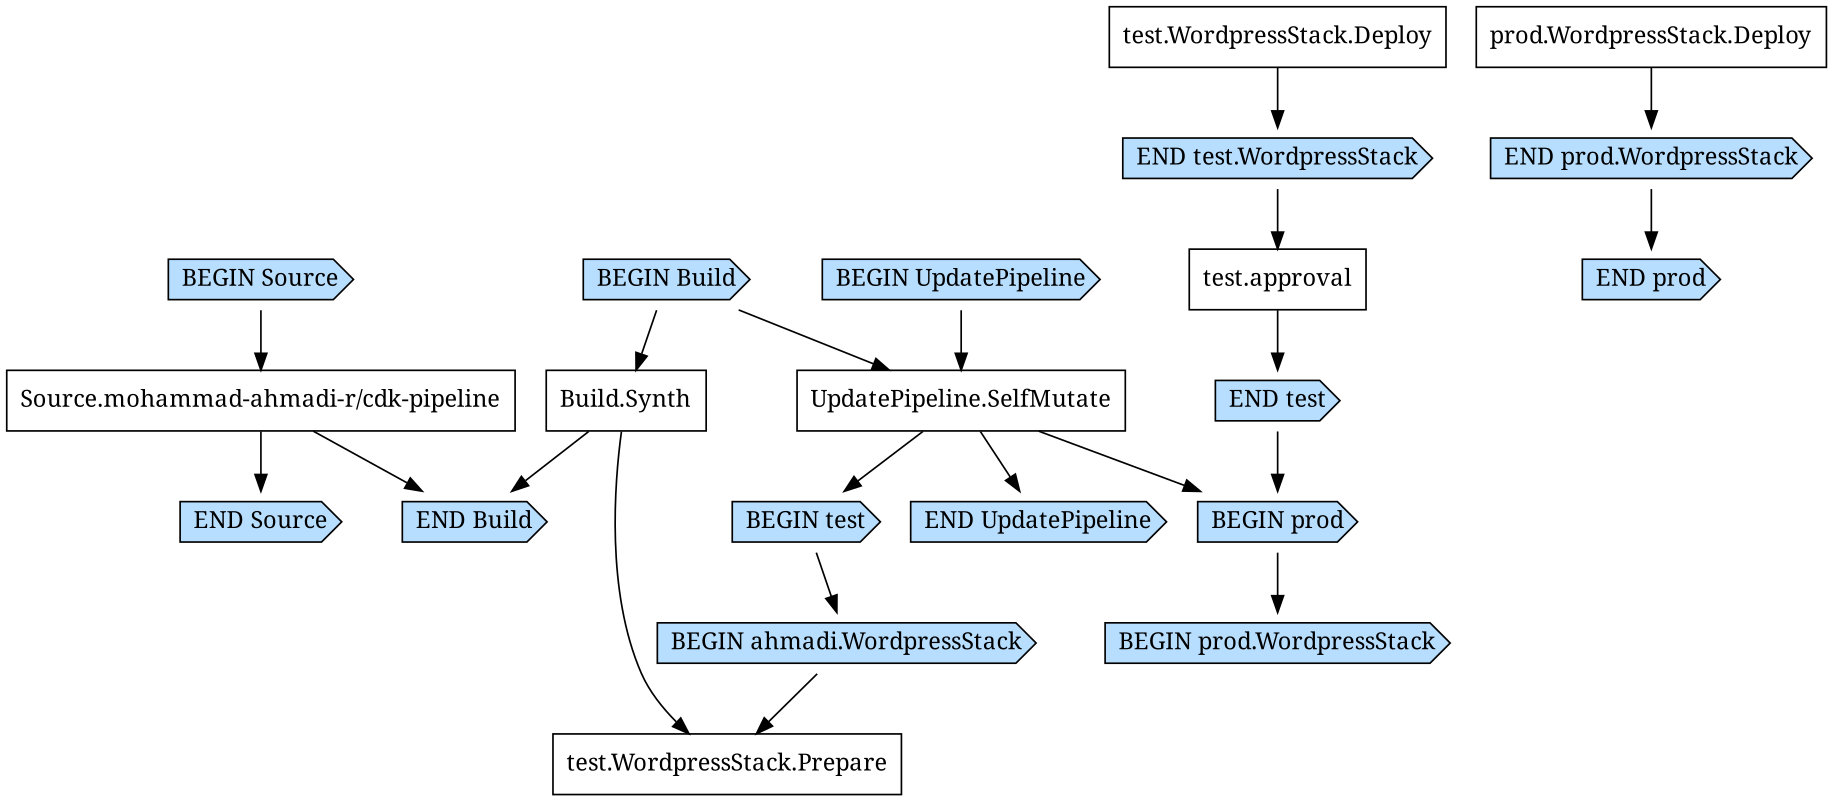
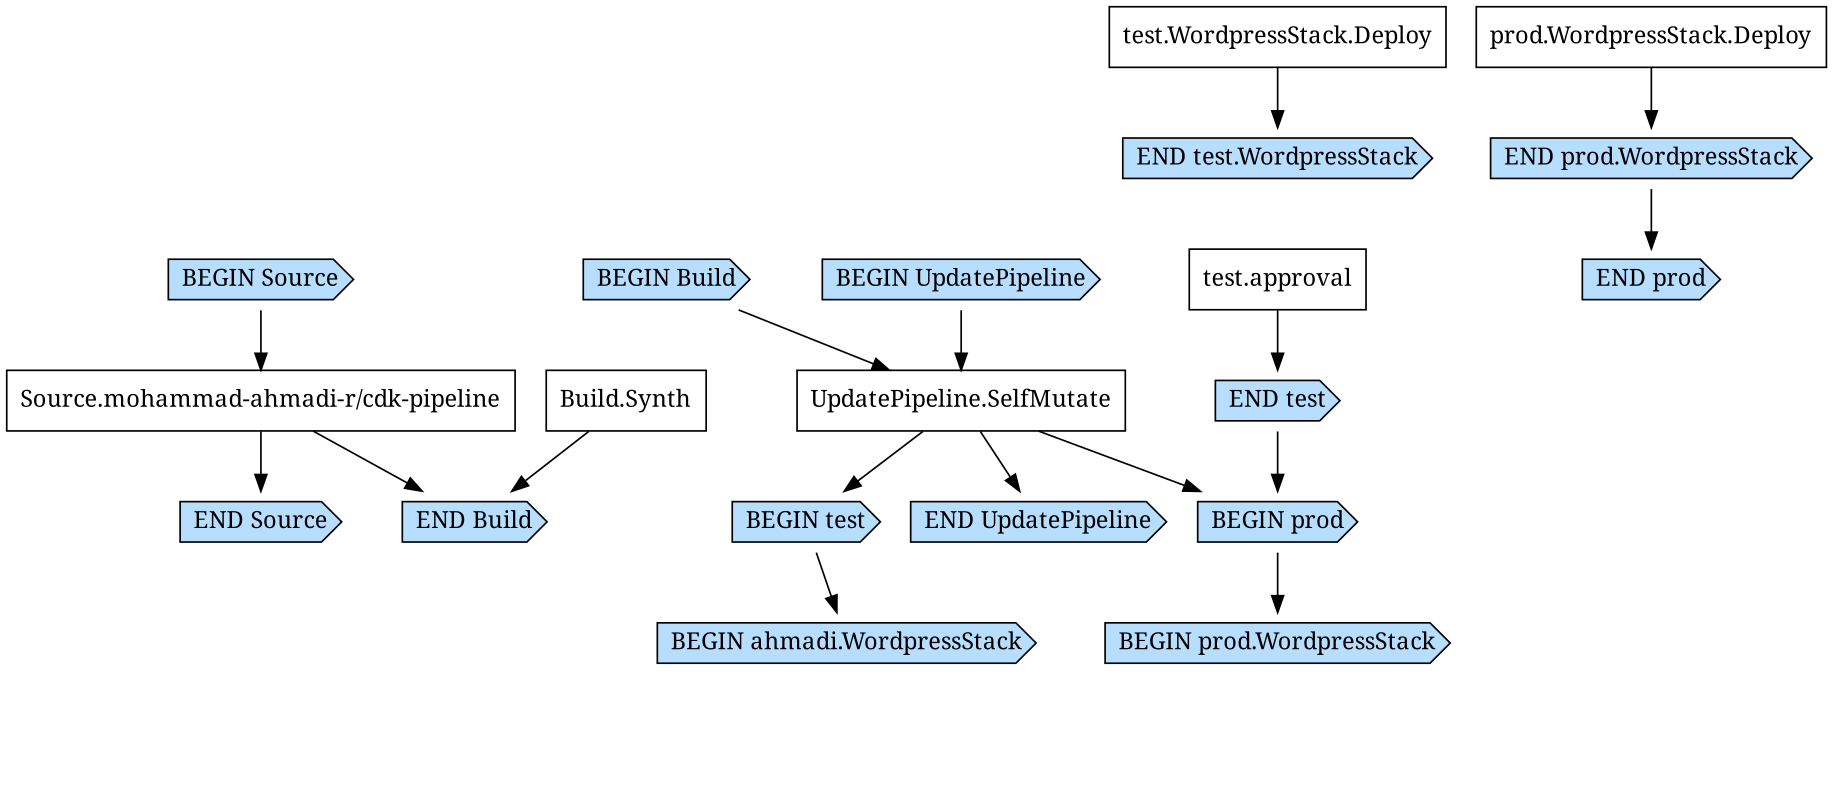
(1278, 211) -> none
(649, 332) -> none
(727, 764) -> none
